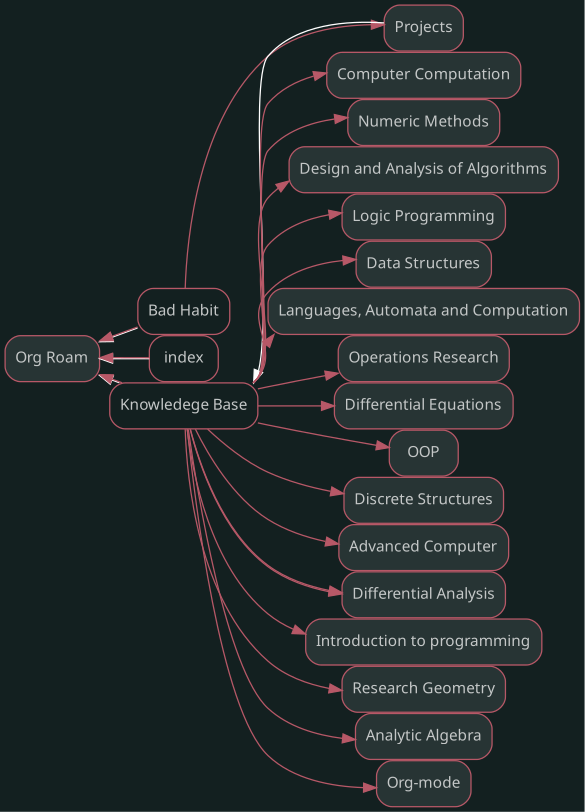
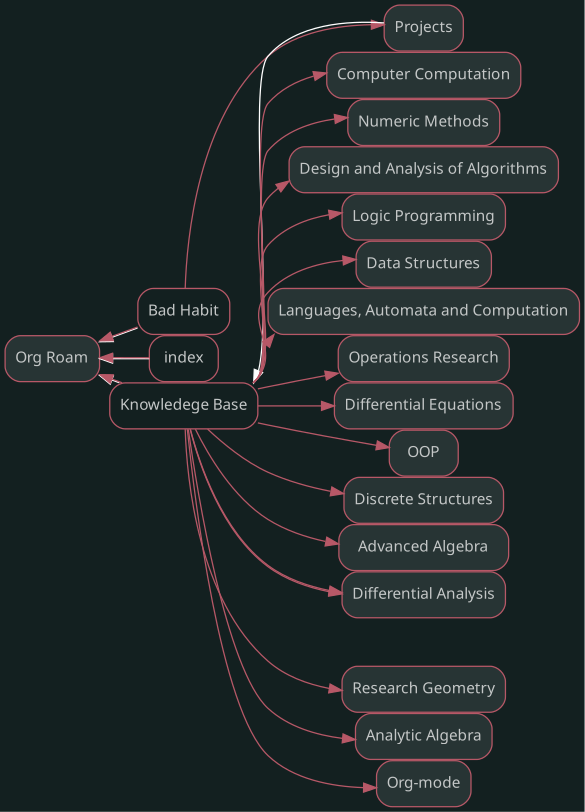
(424, 548) -> (424, 548)
(424, 642) -> none
